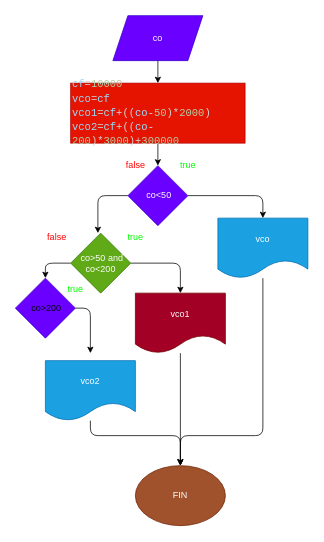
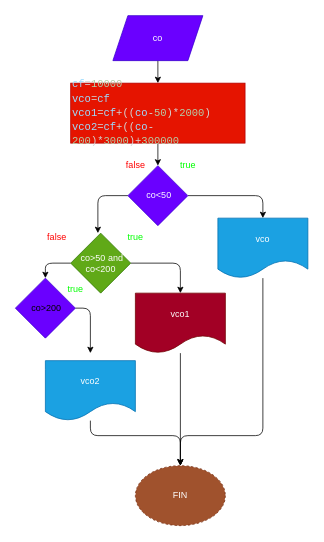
(180, 495) -> (180, 495)
